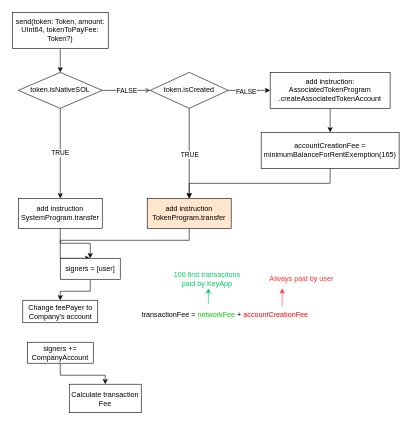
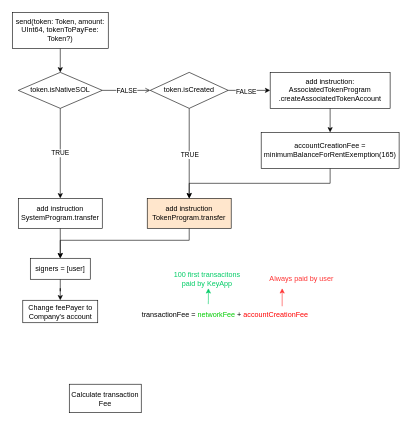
(90, 269) -> (60, 269)
(60, 353) -> none
(60, 372) -> none
